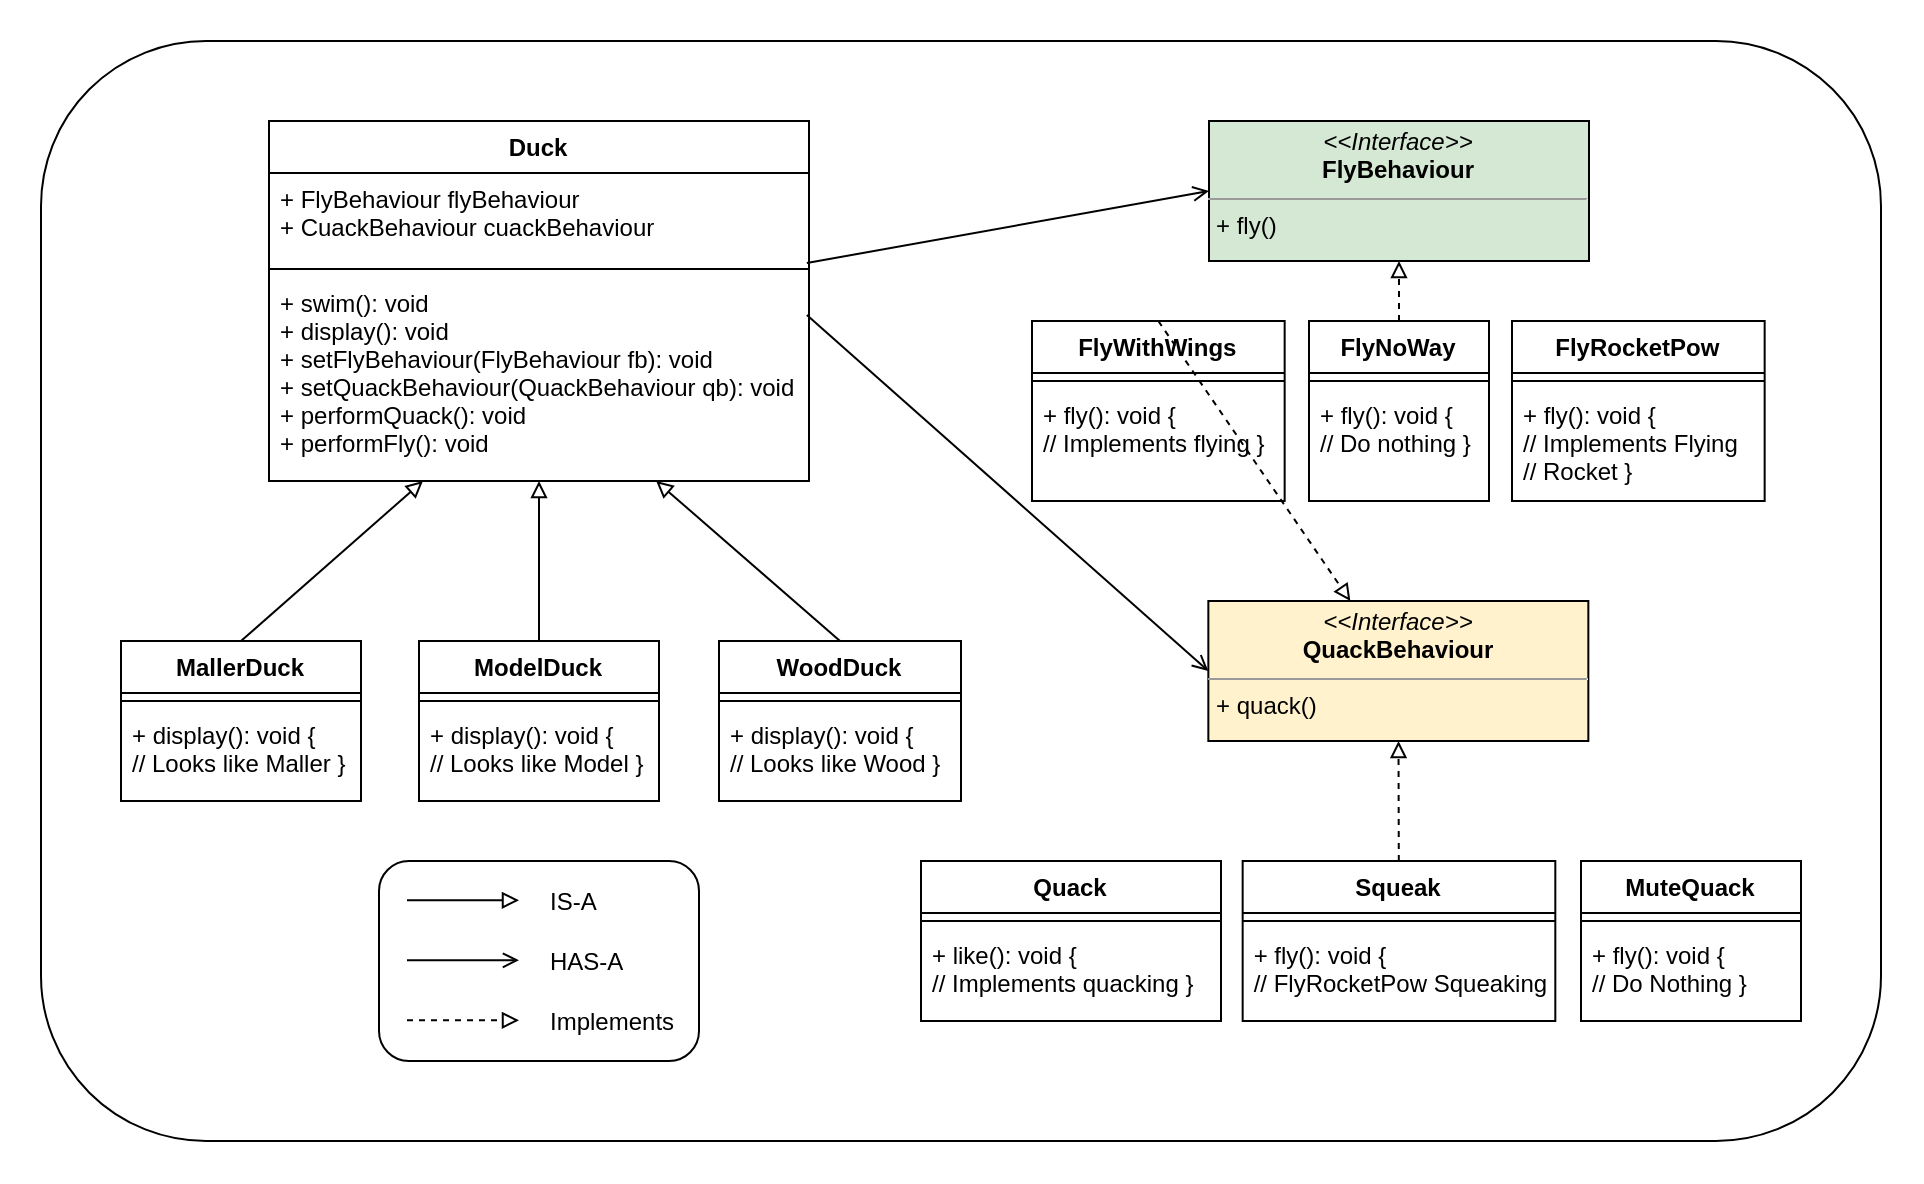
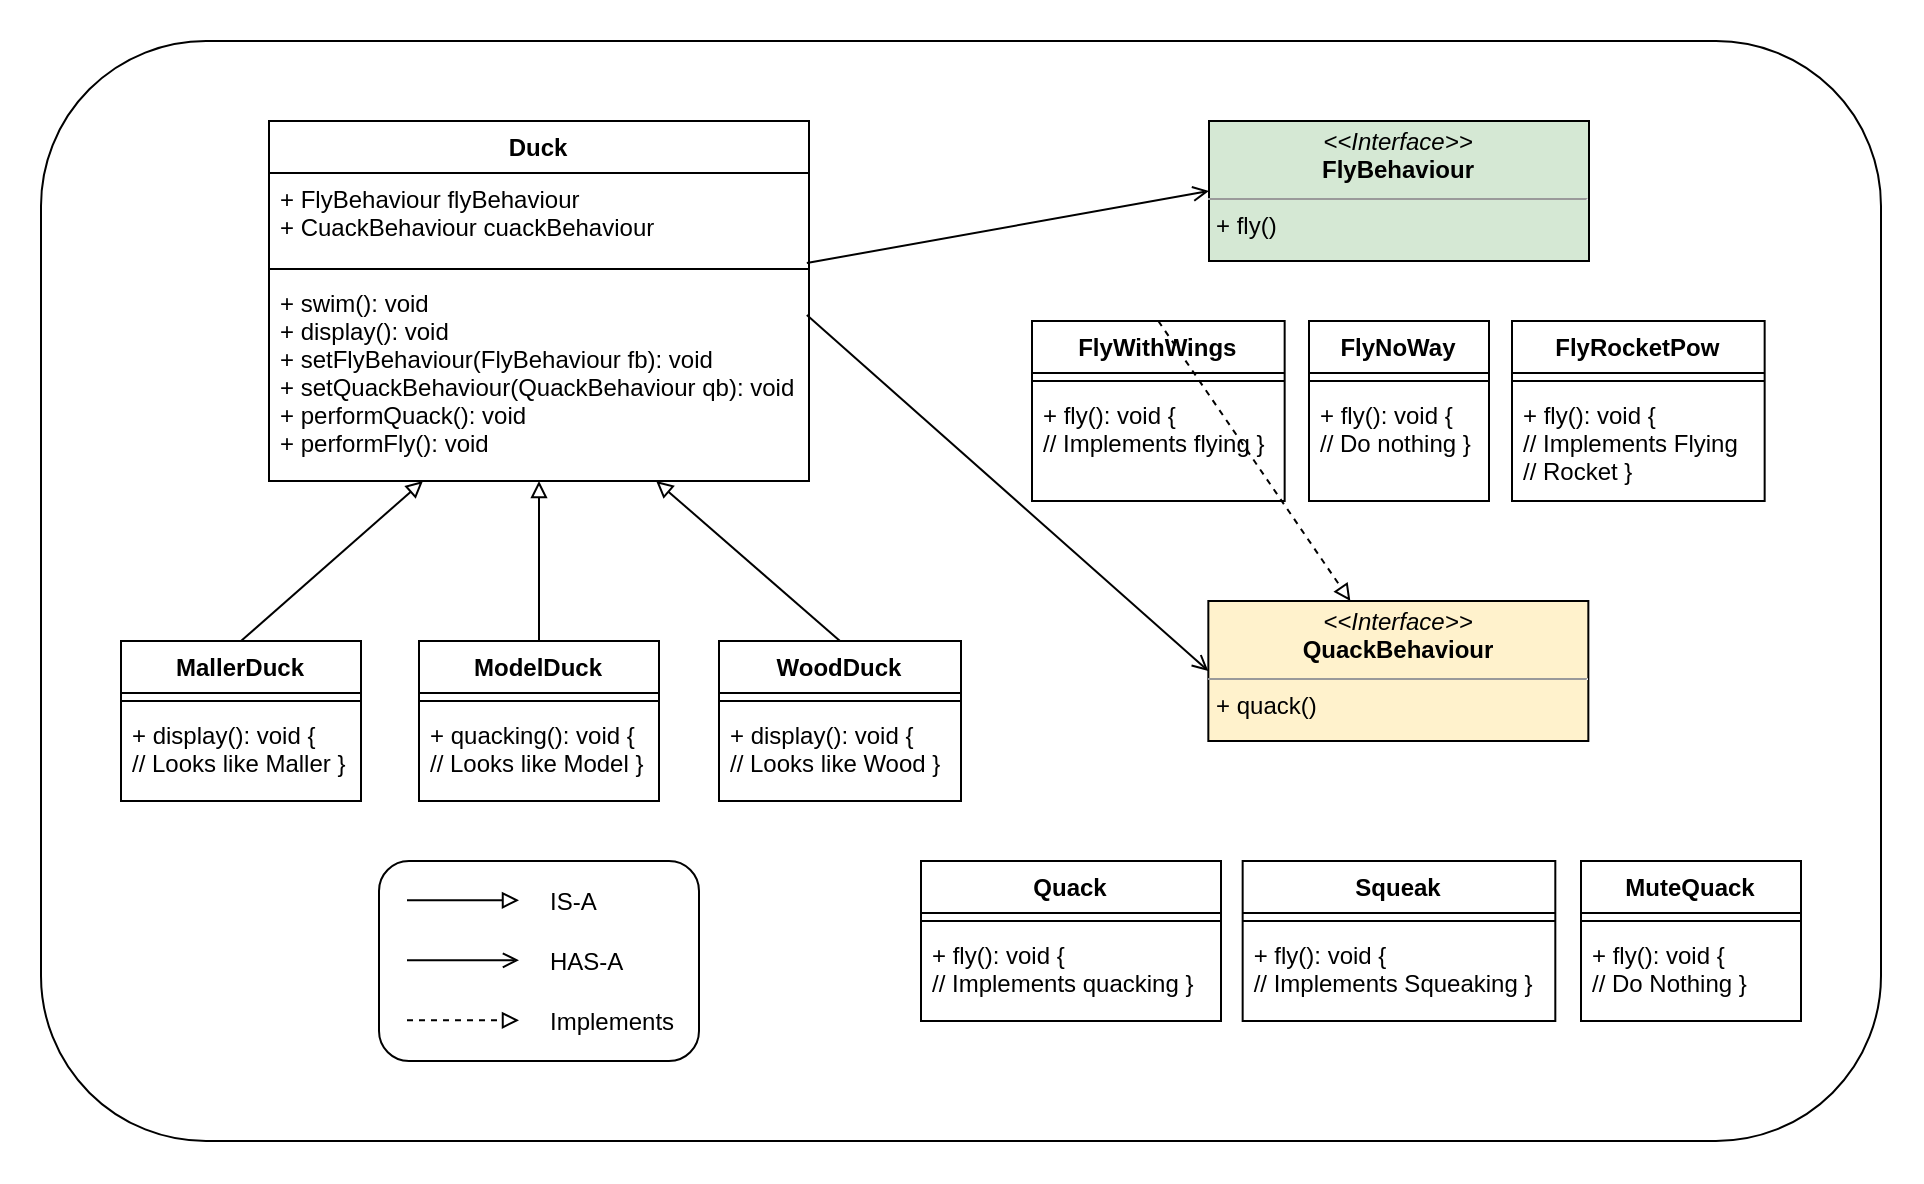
(1399, 301) -> none
(536, 736) -> (546, 736)
(1399, 810) -> none
(1018, 956) -> (1014, 956)
(1336, 956) -> (1336, 956)
